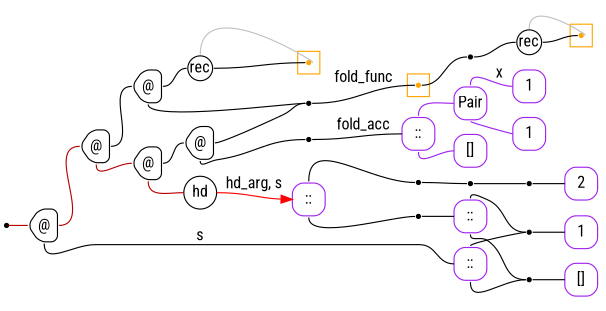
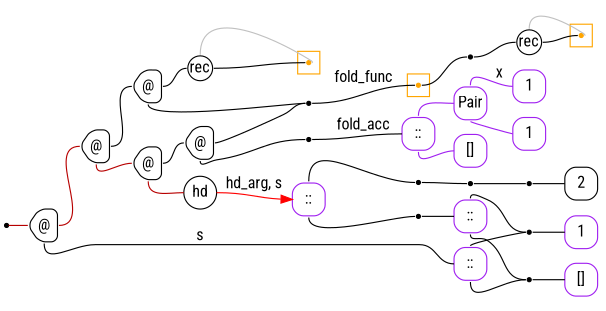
(581, 184) -> (581, 184)
